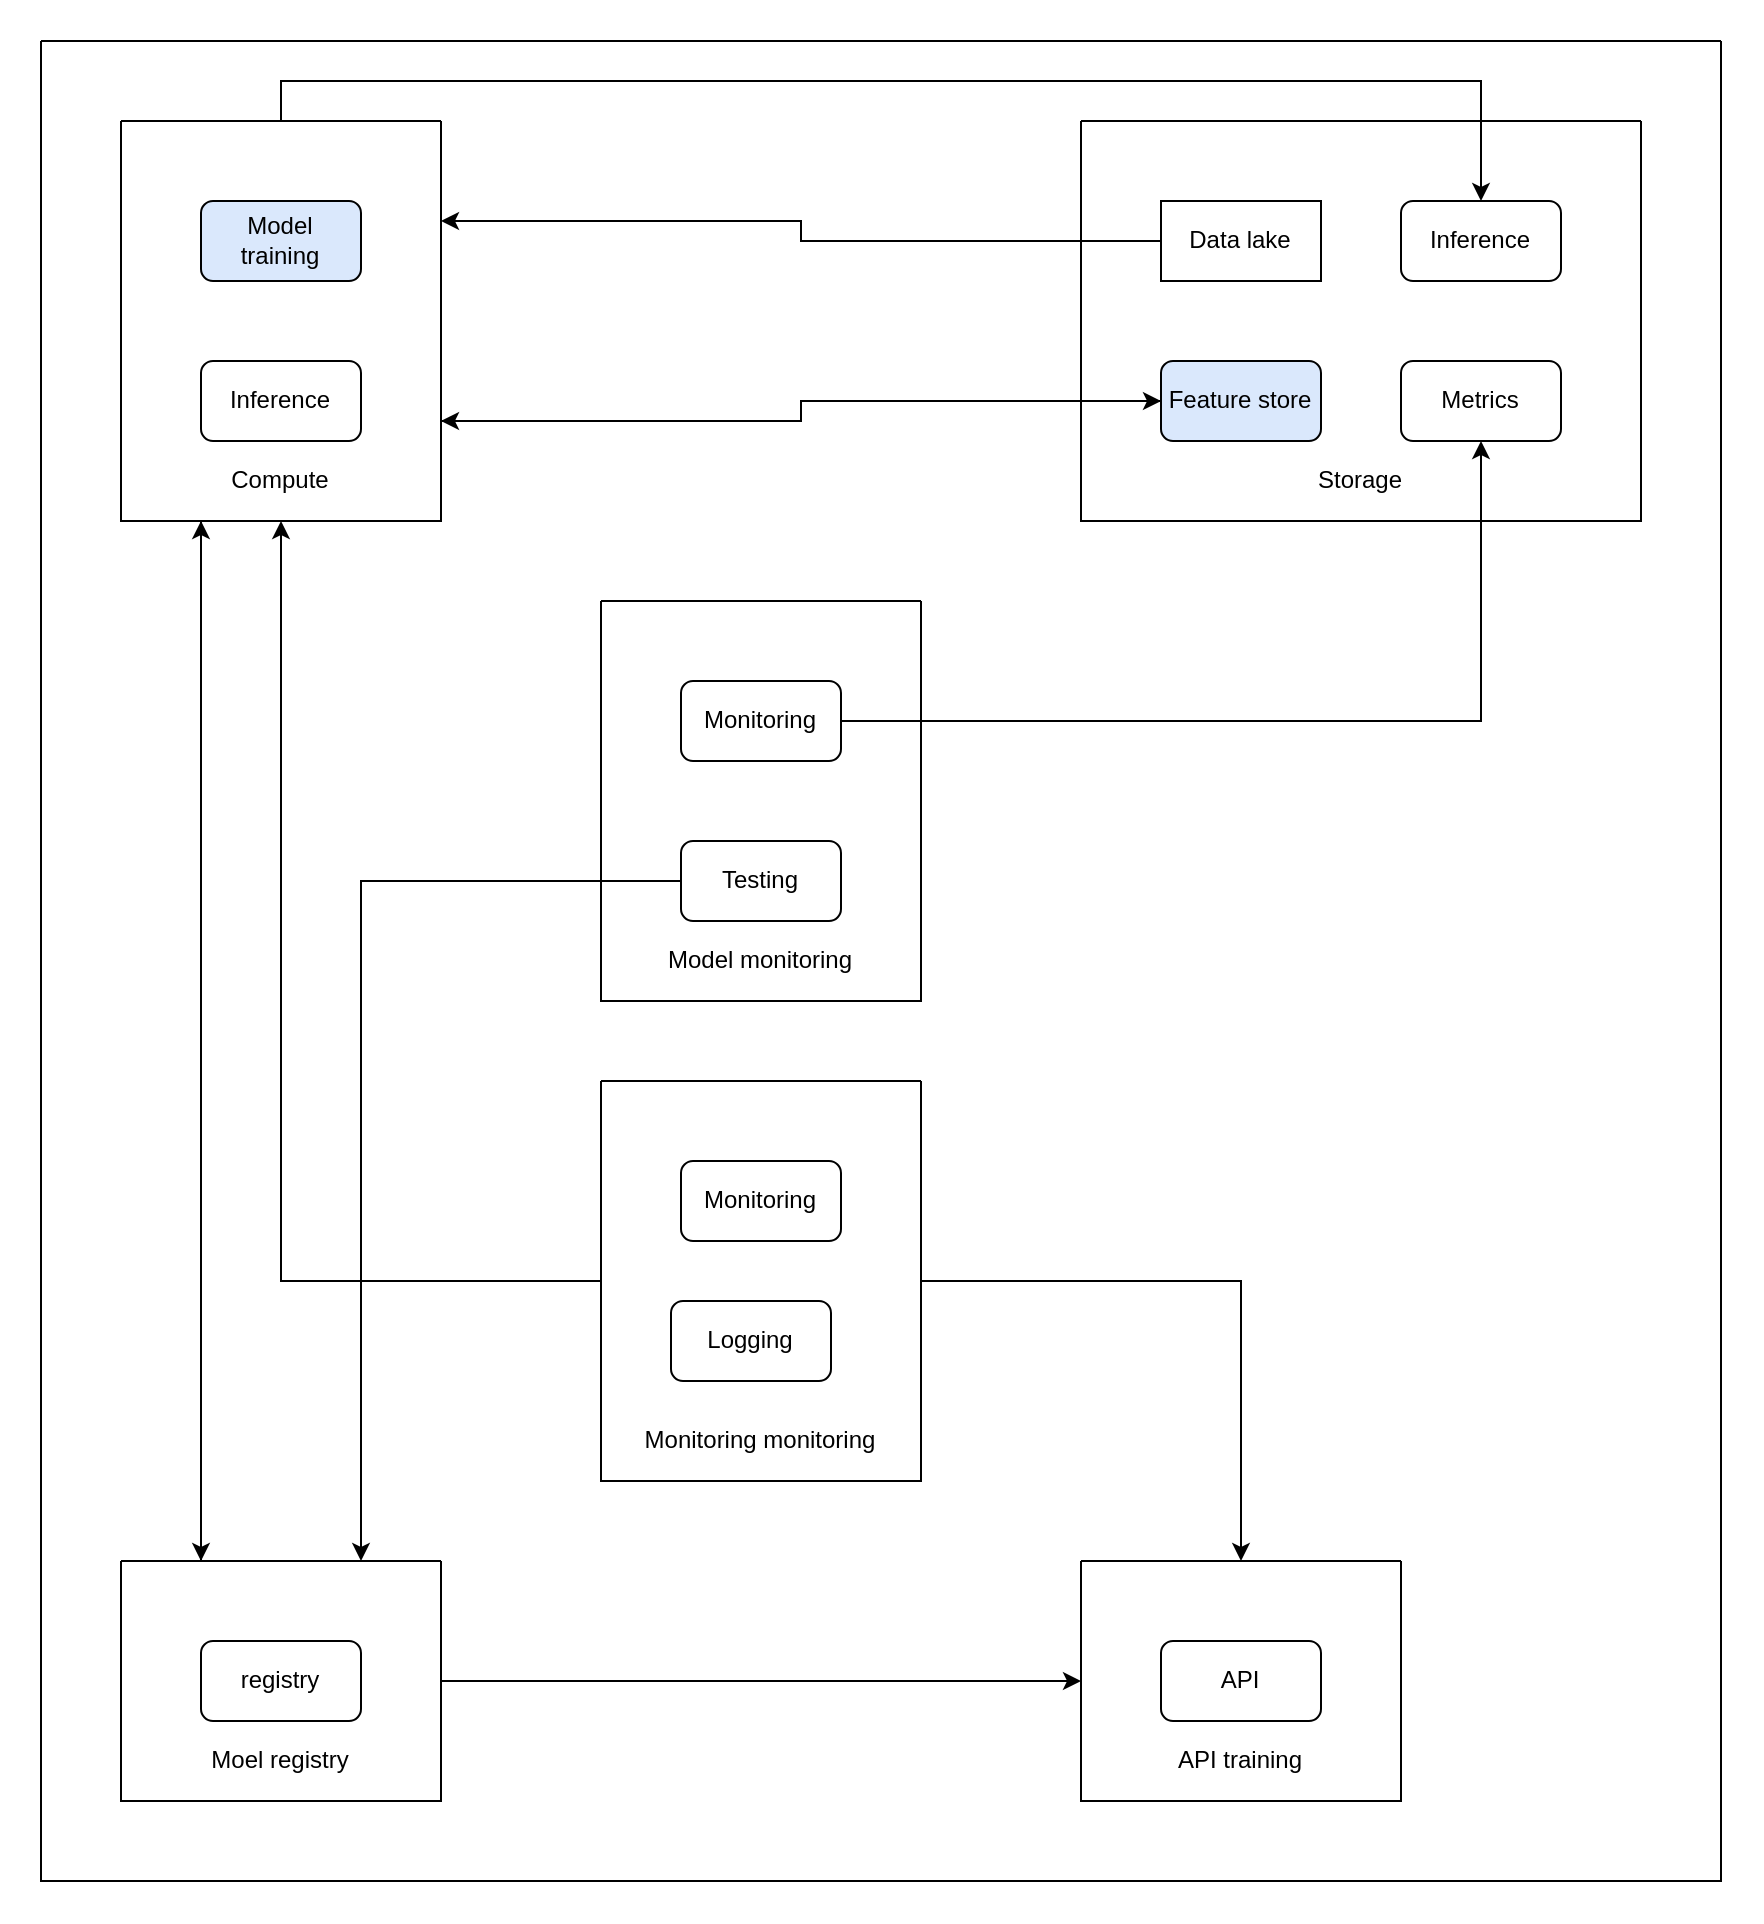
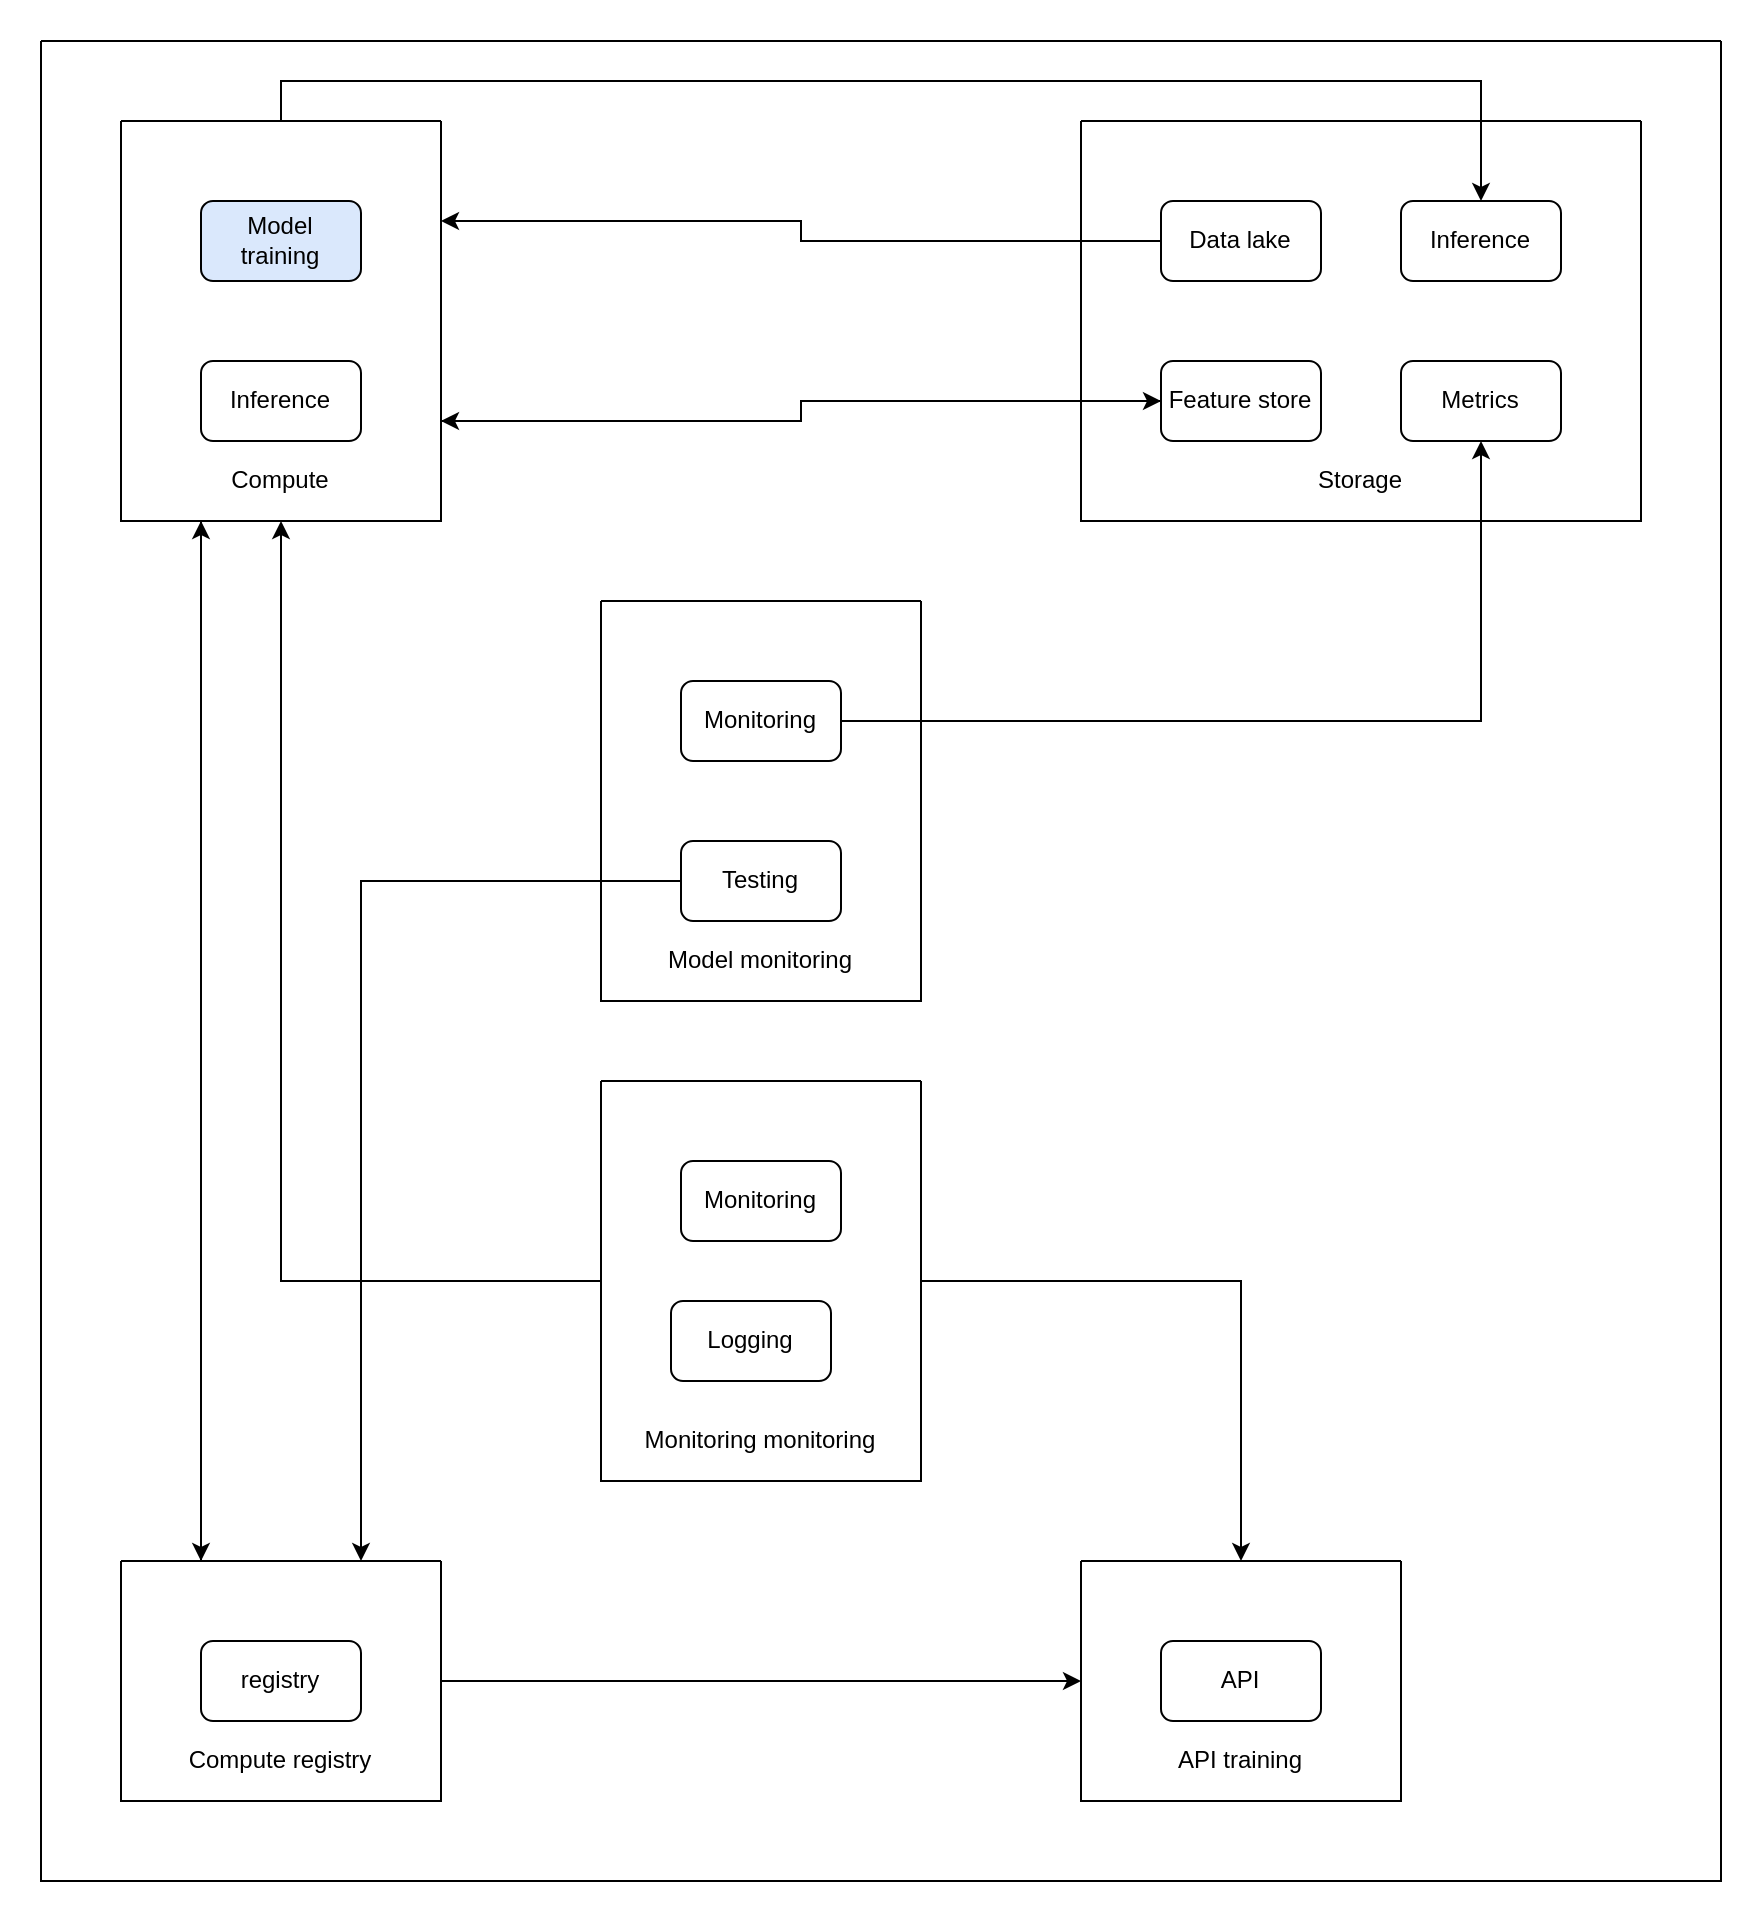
(1241, 241) -> (1241, 241)
(1241, 401) -> (1241, 401)
(281, 1761) -> (281, 1761)
